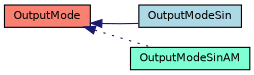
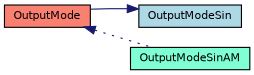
(120, 24) -> (109, 9)
